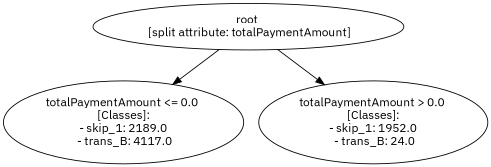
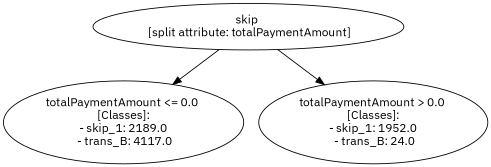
(248, 27) -> (248, 27)
